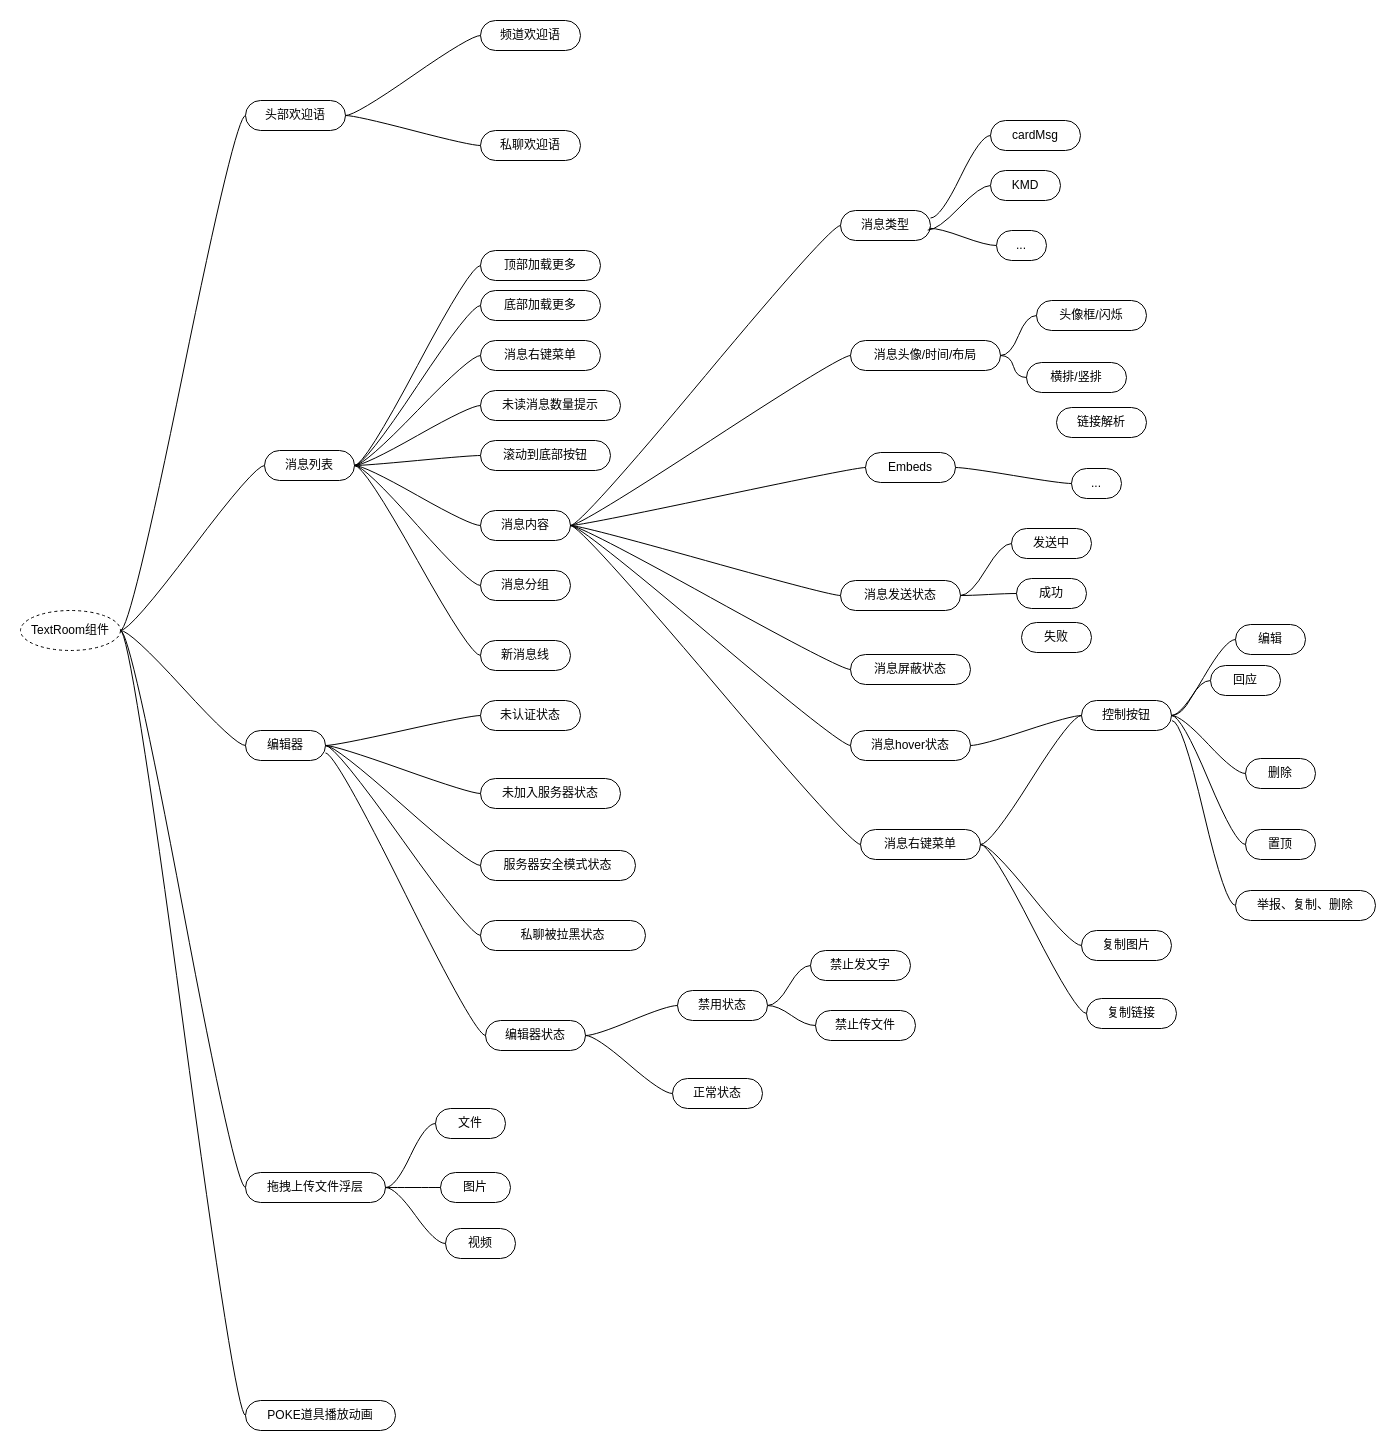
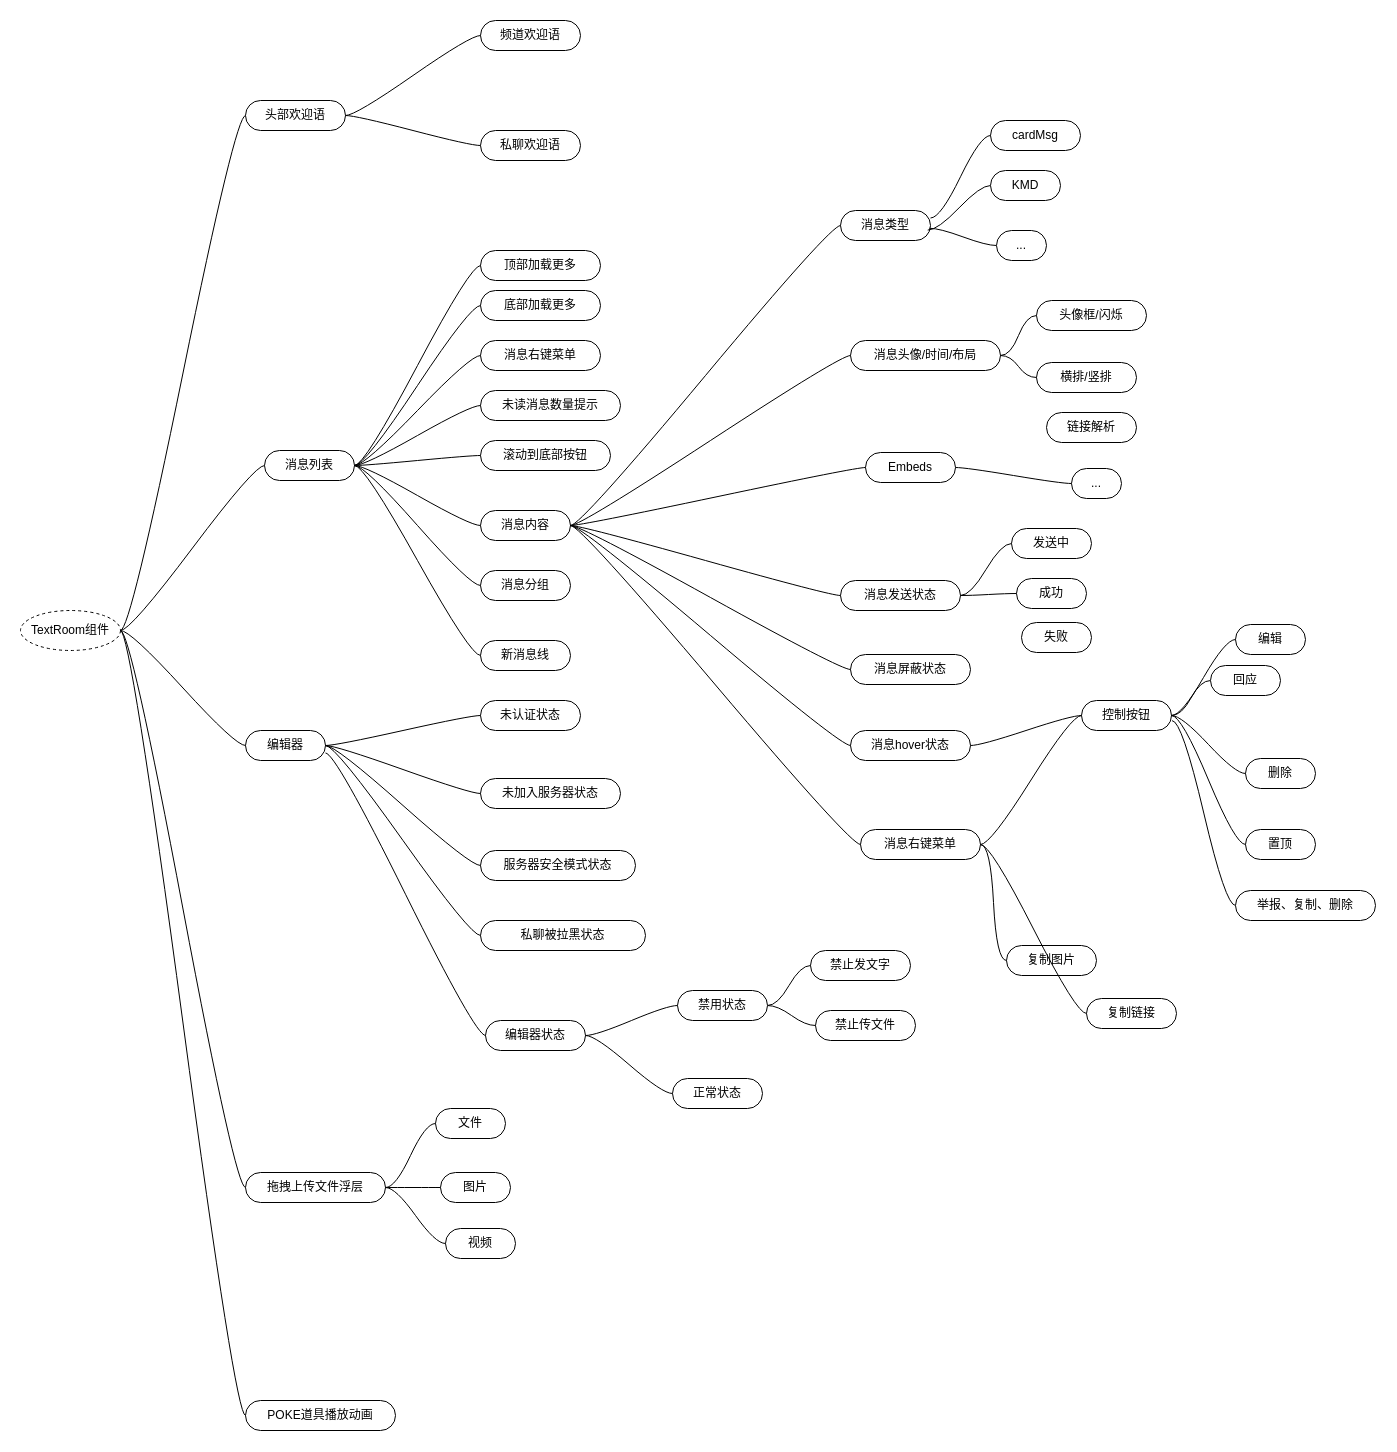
(1077, 378) -> (1087, 378)
(1102, 423) -> (1092, 428)
(1127, 946) -> (1052, 961)
